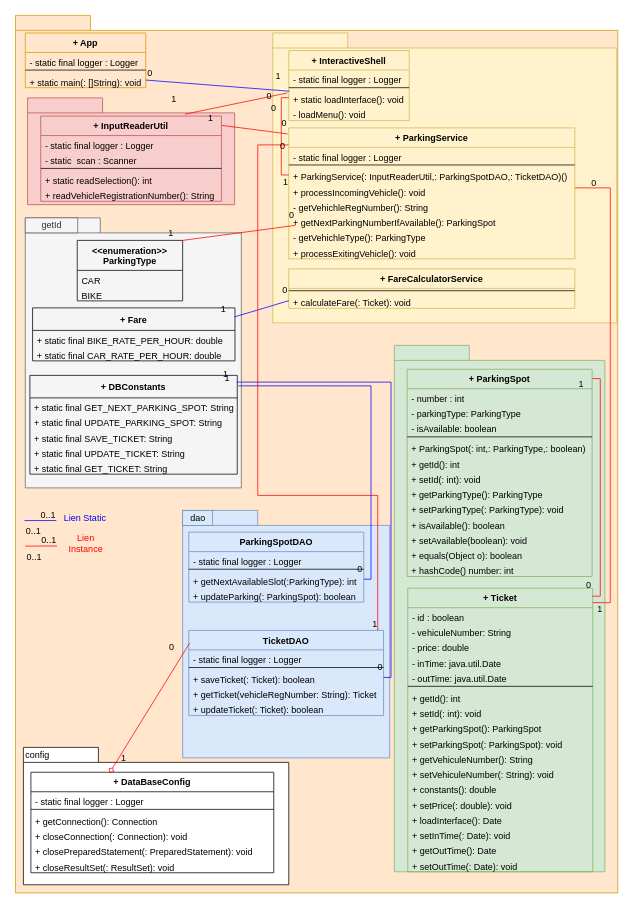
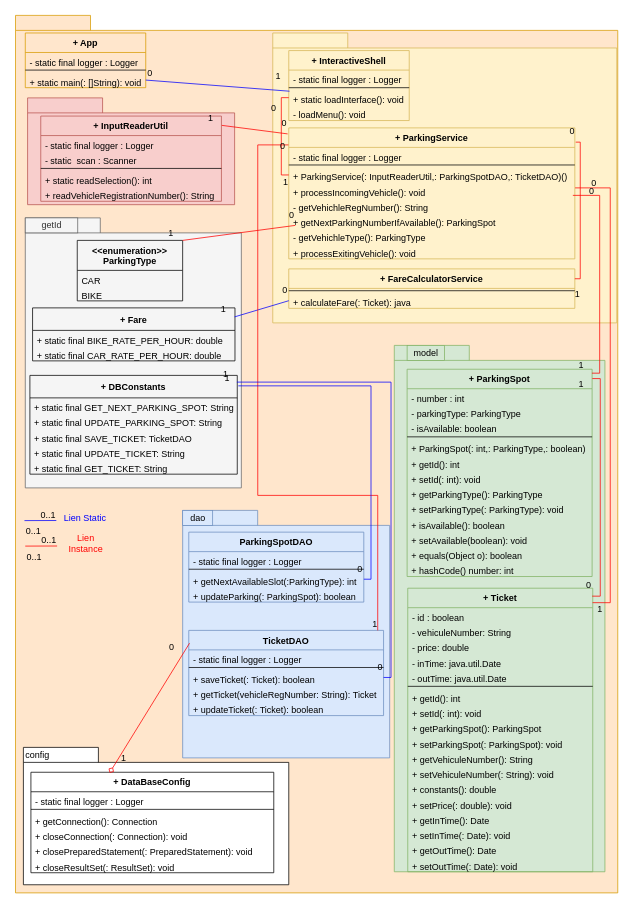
(236, 104) -> none
none -> (580, 210)
none -> (600, 276)
(360, 303) -> (362, 303)
none -> (426, 353)
(111, 439) -> (119, 439)
(465, 821) -> (455, 821)
